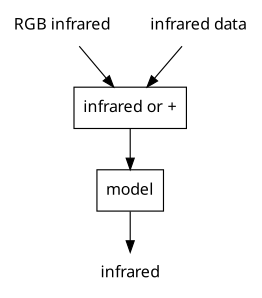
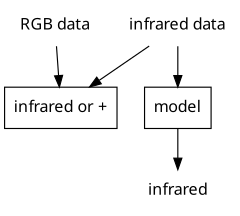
(63, 25) -> (55, 25)
(130, 144) -> (178, 61)
